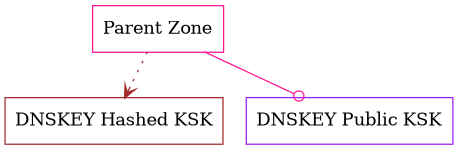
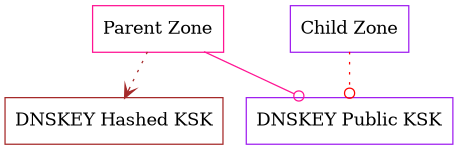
none -> (350, 29)
